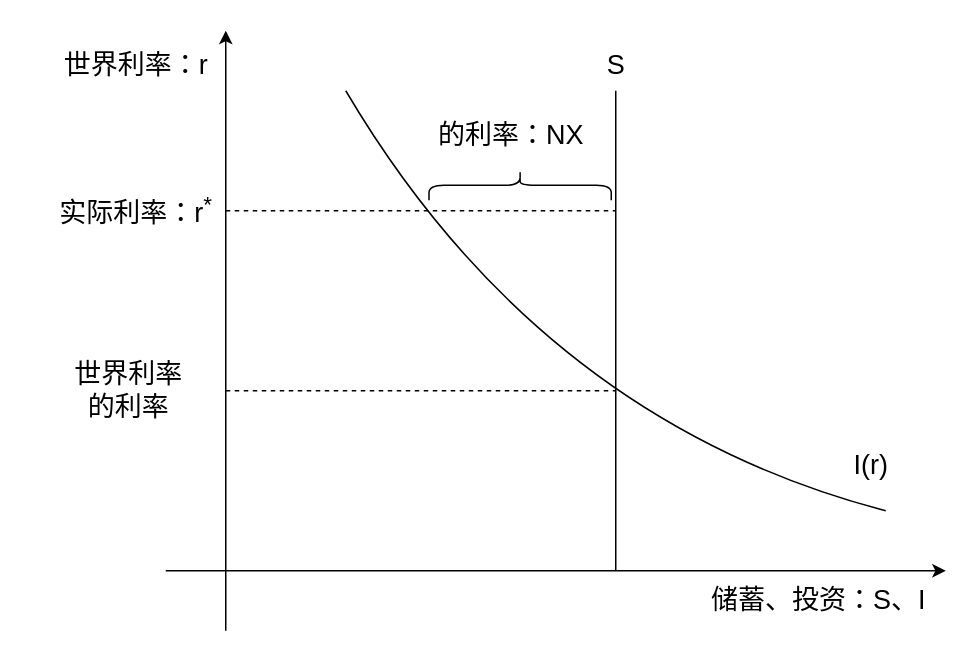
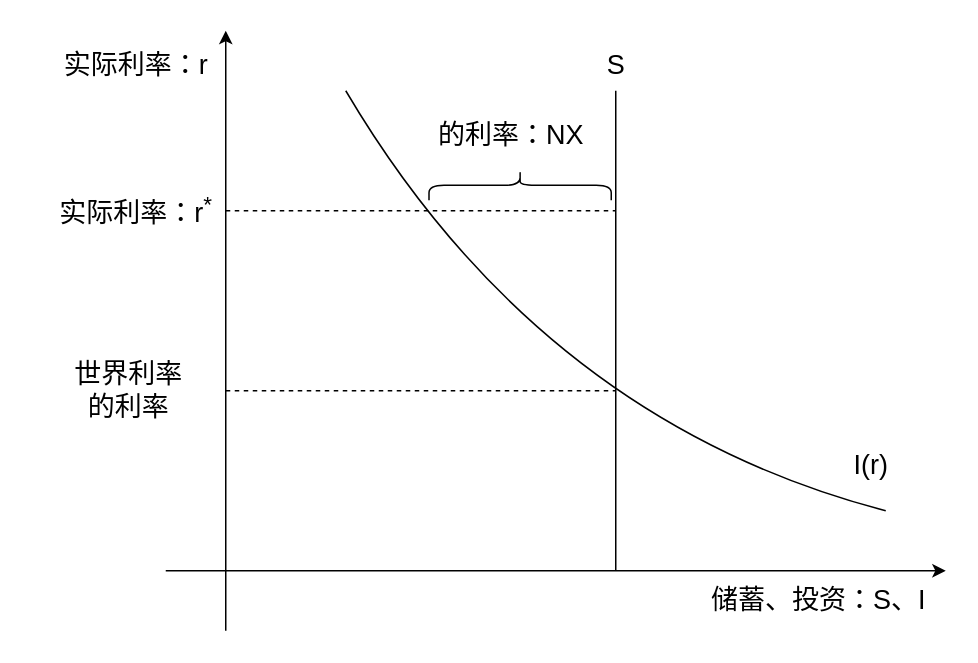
(137, 65) -> (137, 65)
